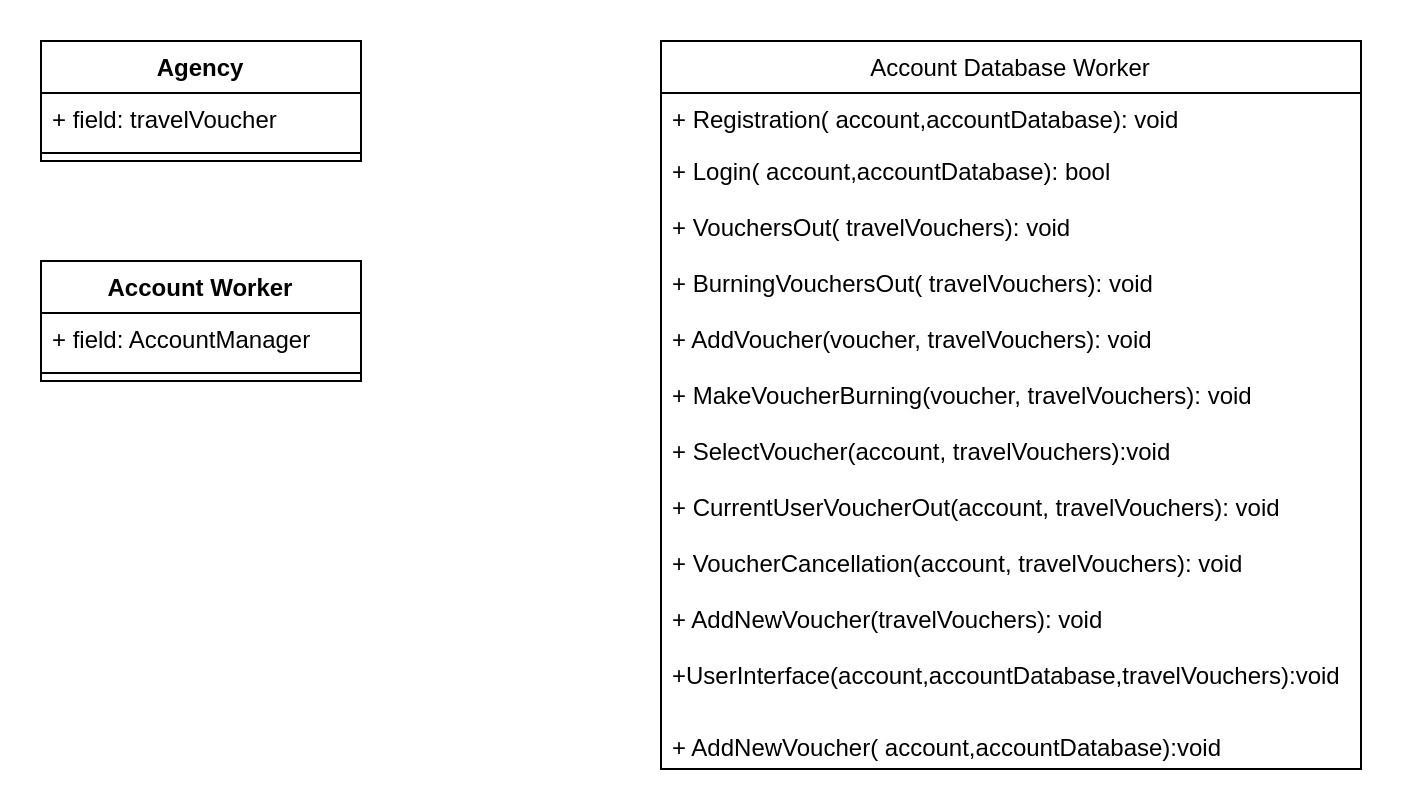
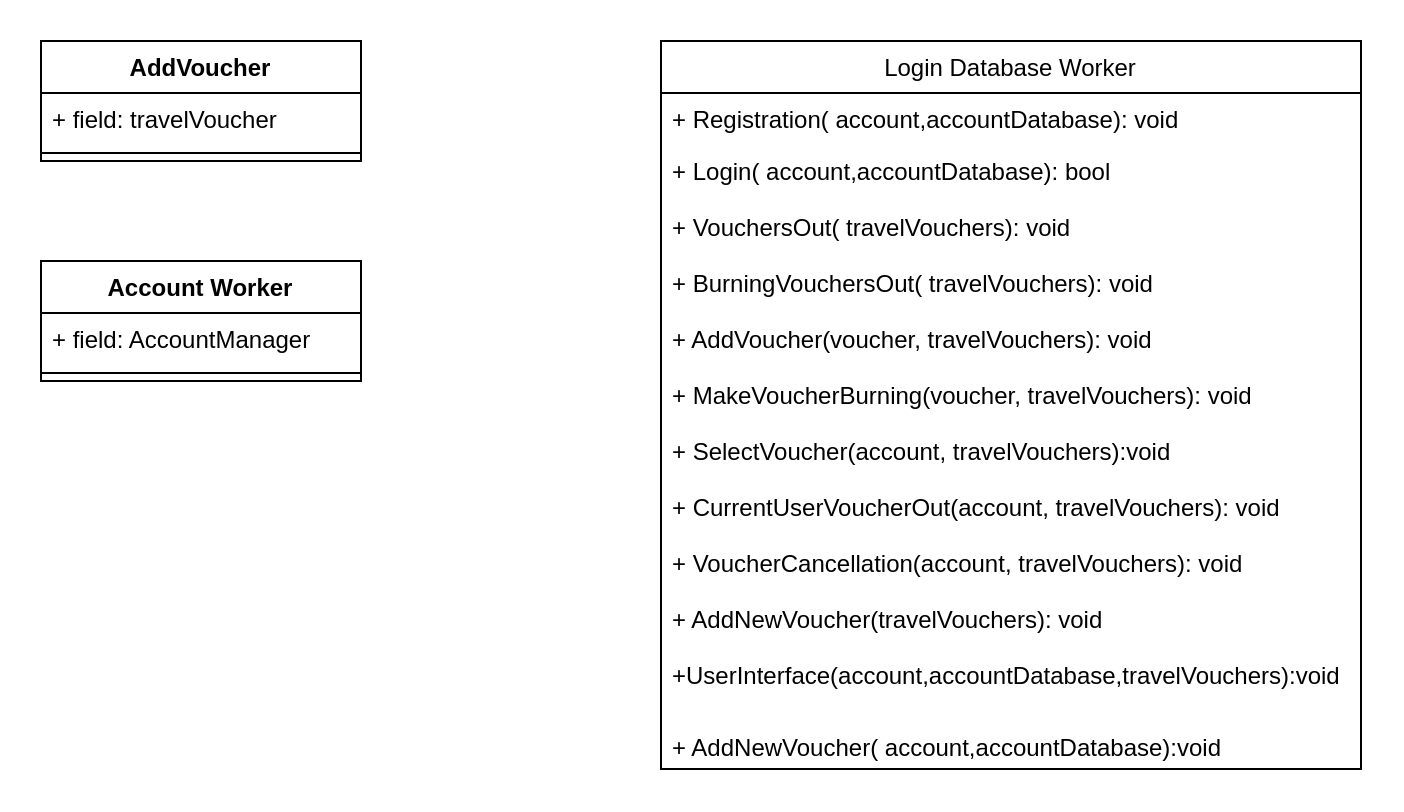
(200, 68) -> (200, 68)
(1010, 68) -> (1010, 68)
